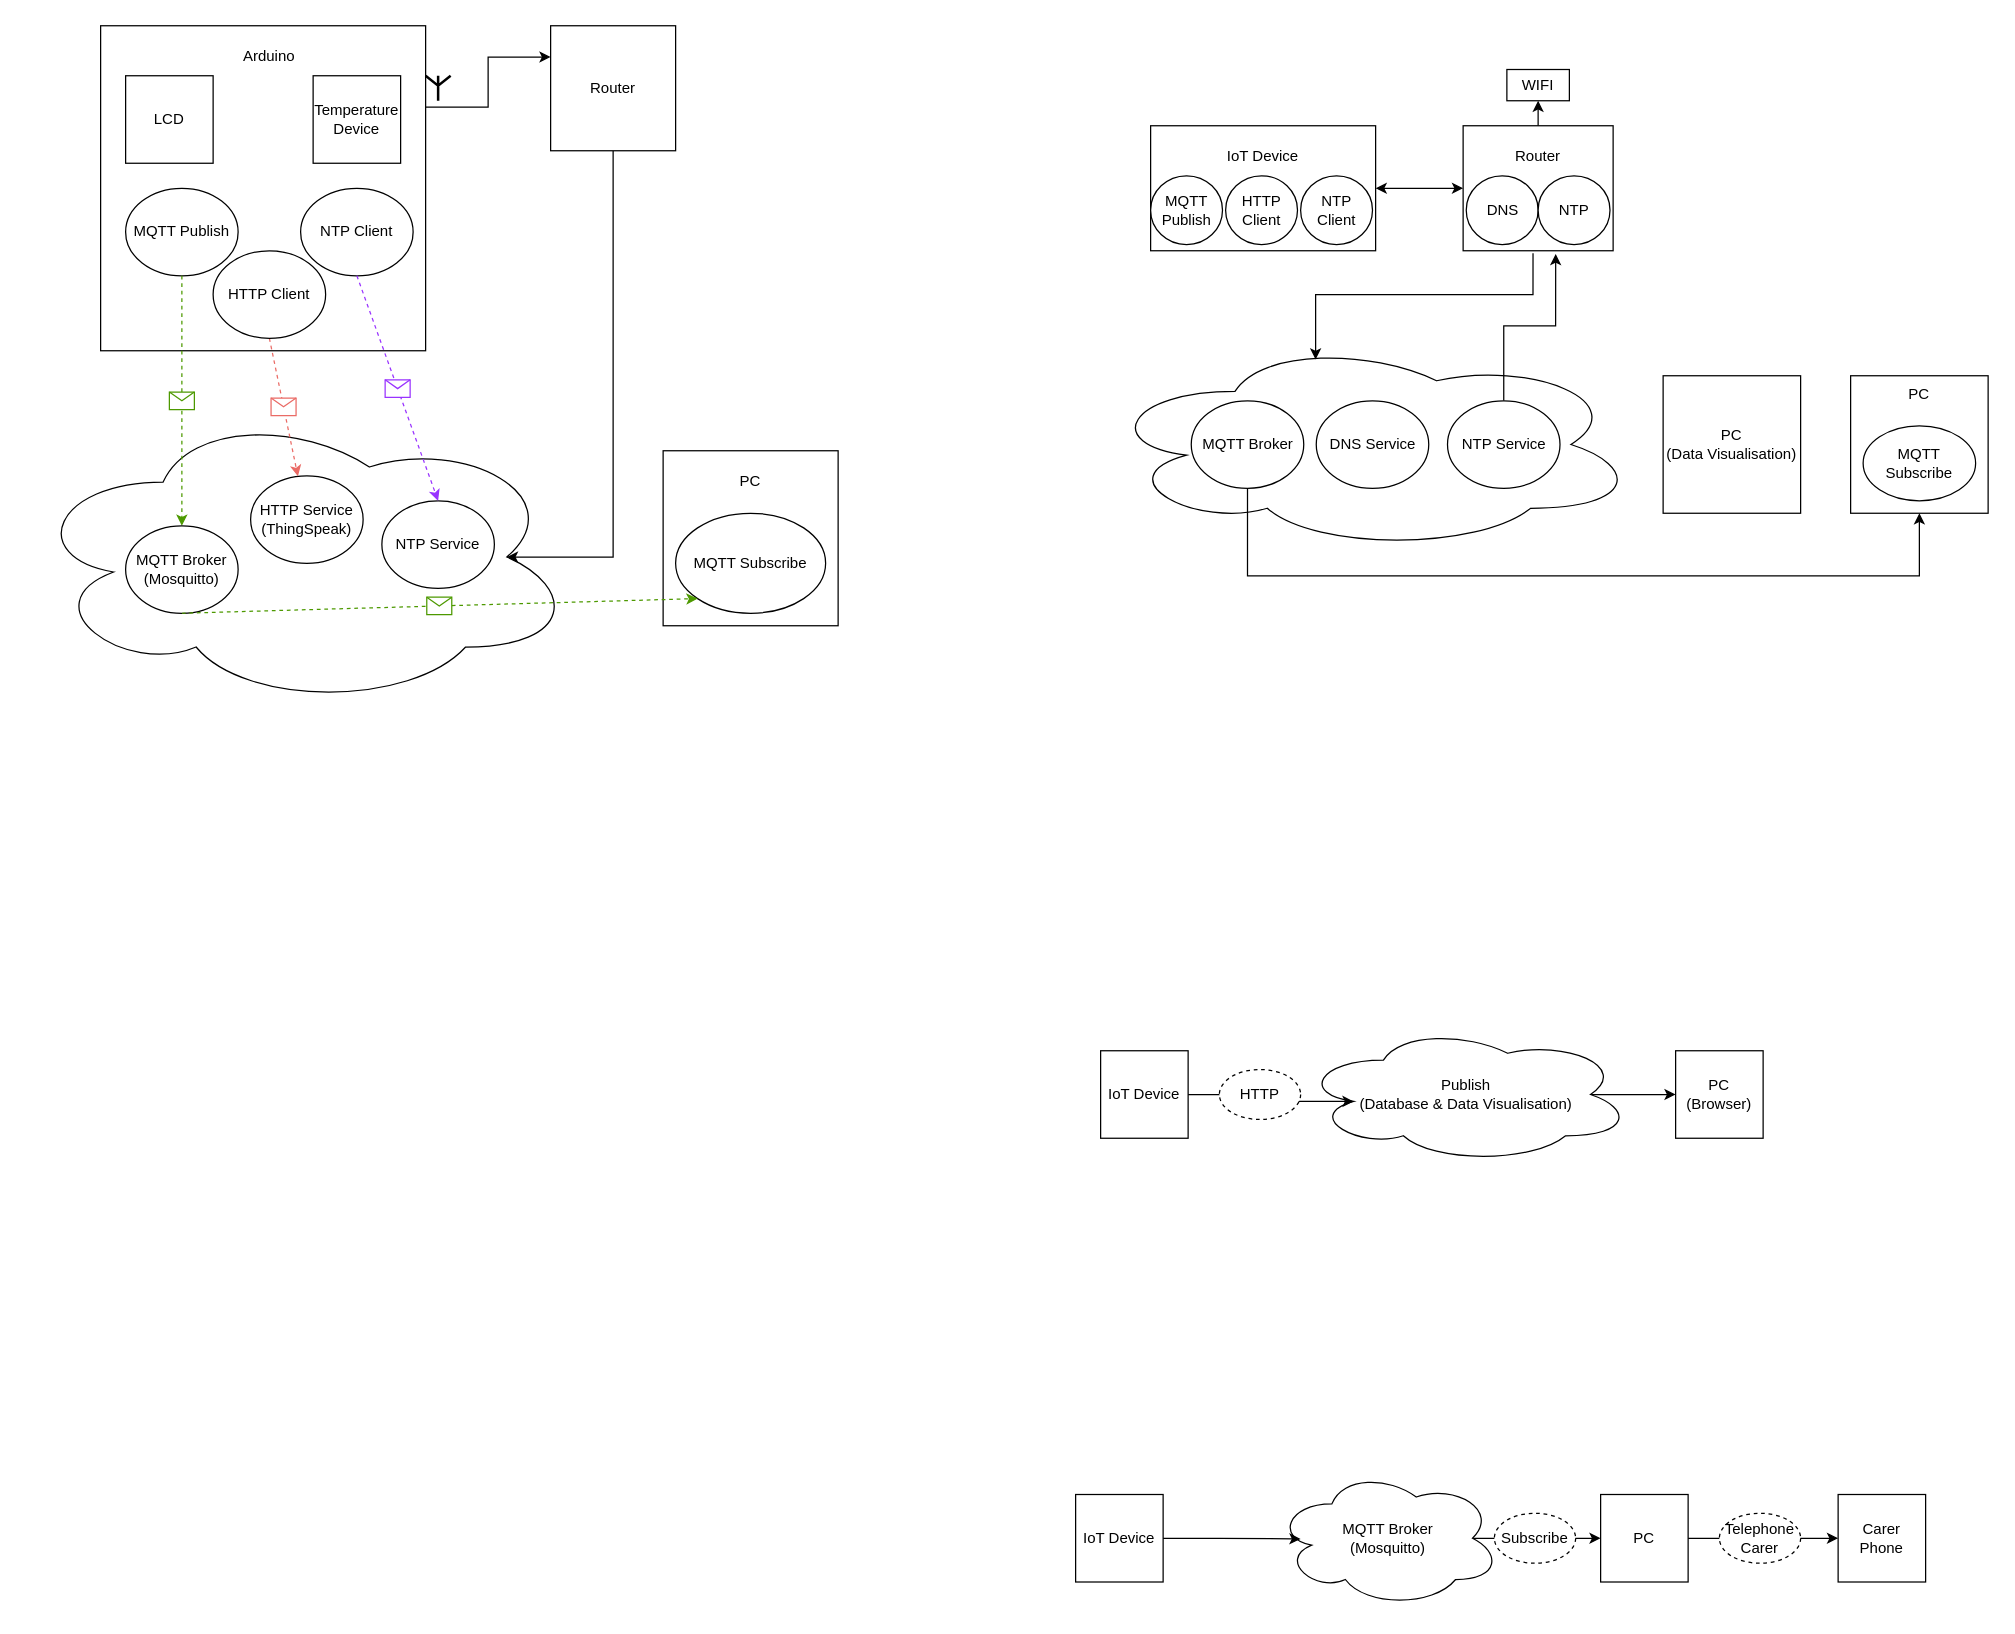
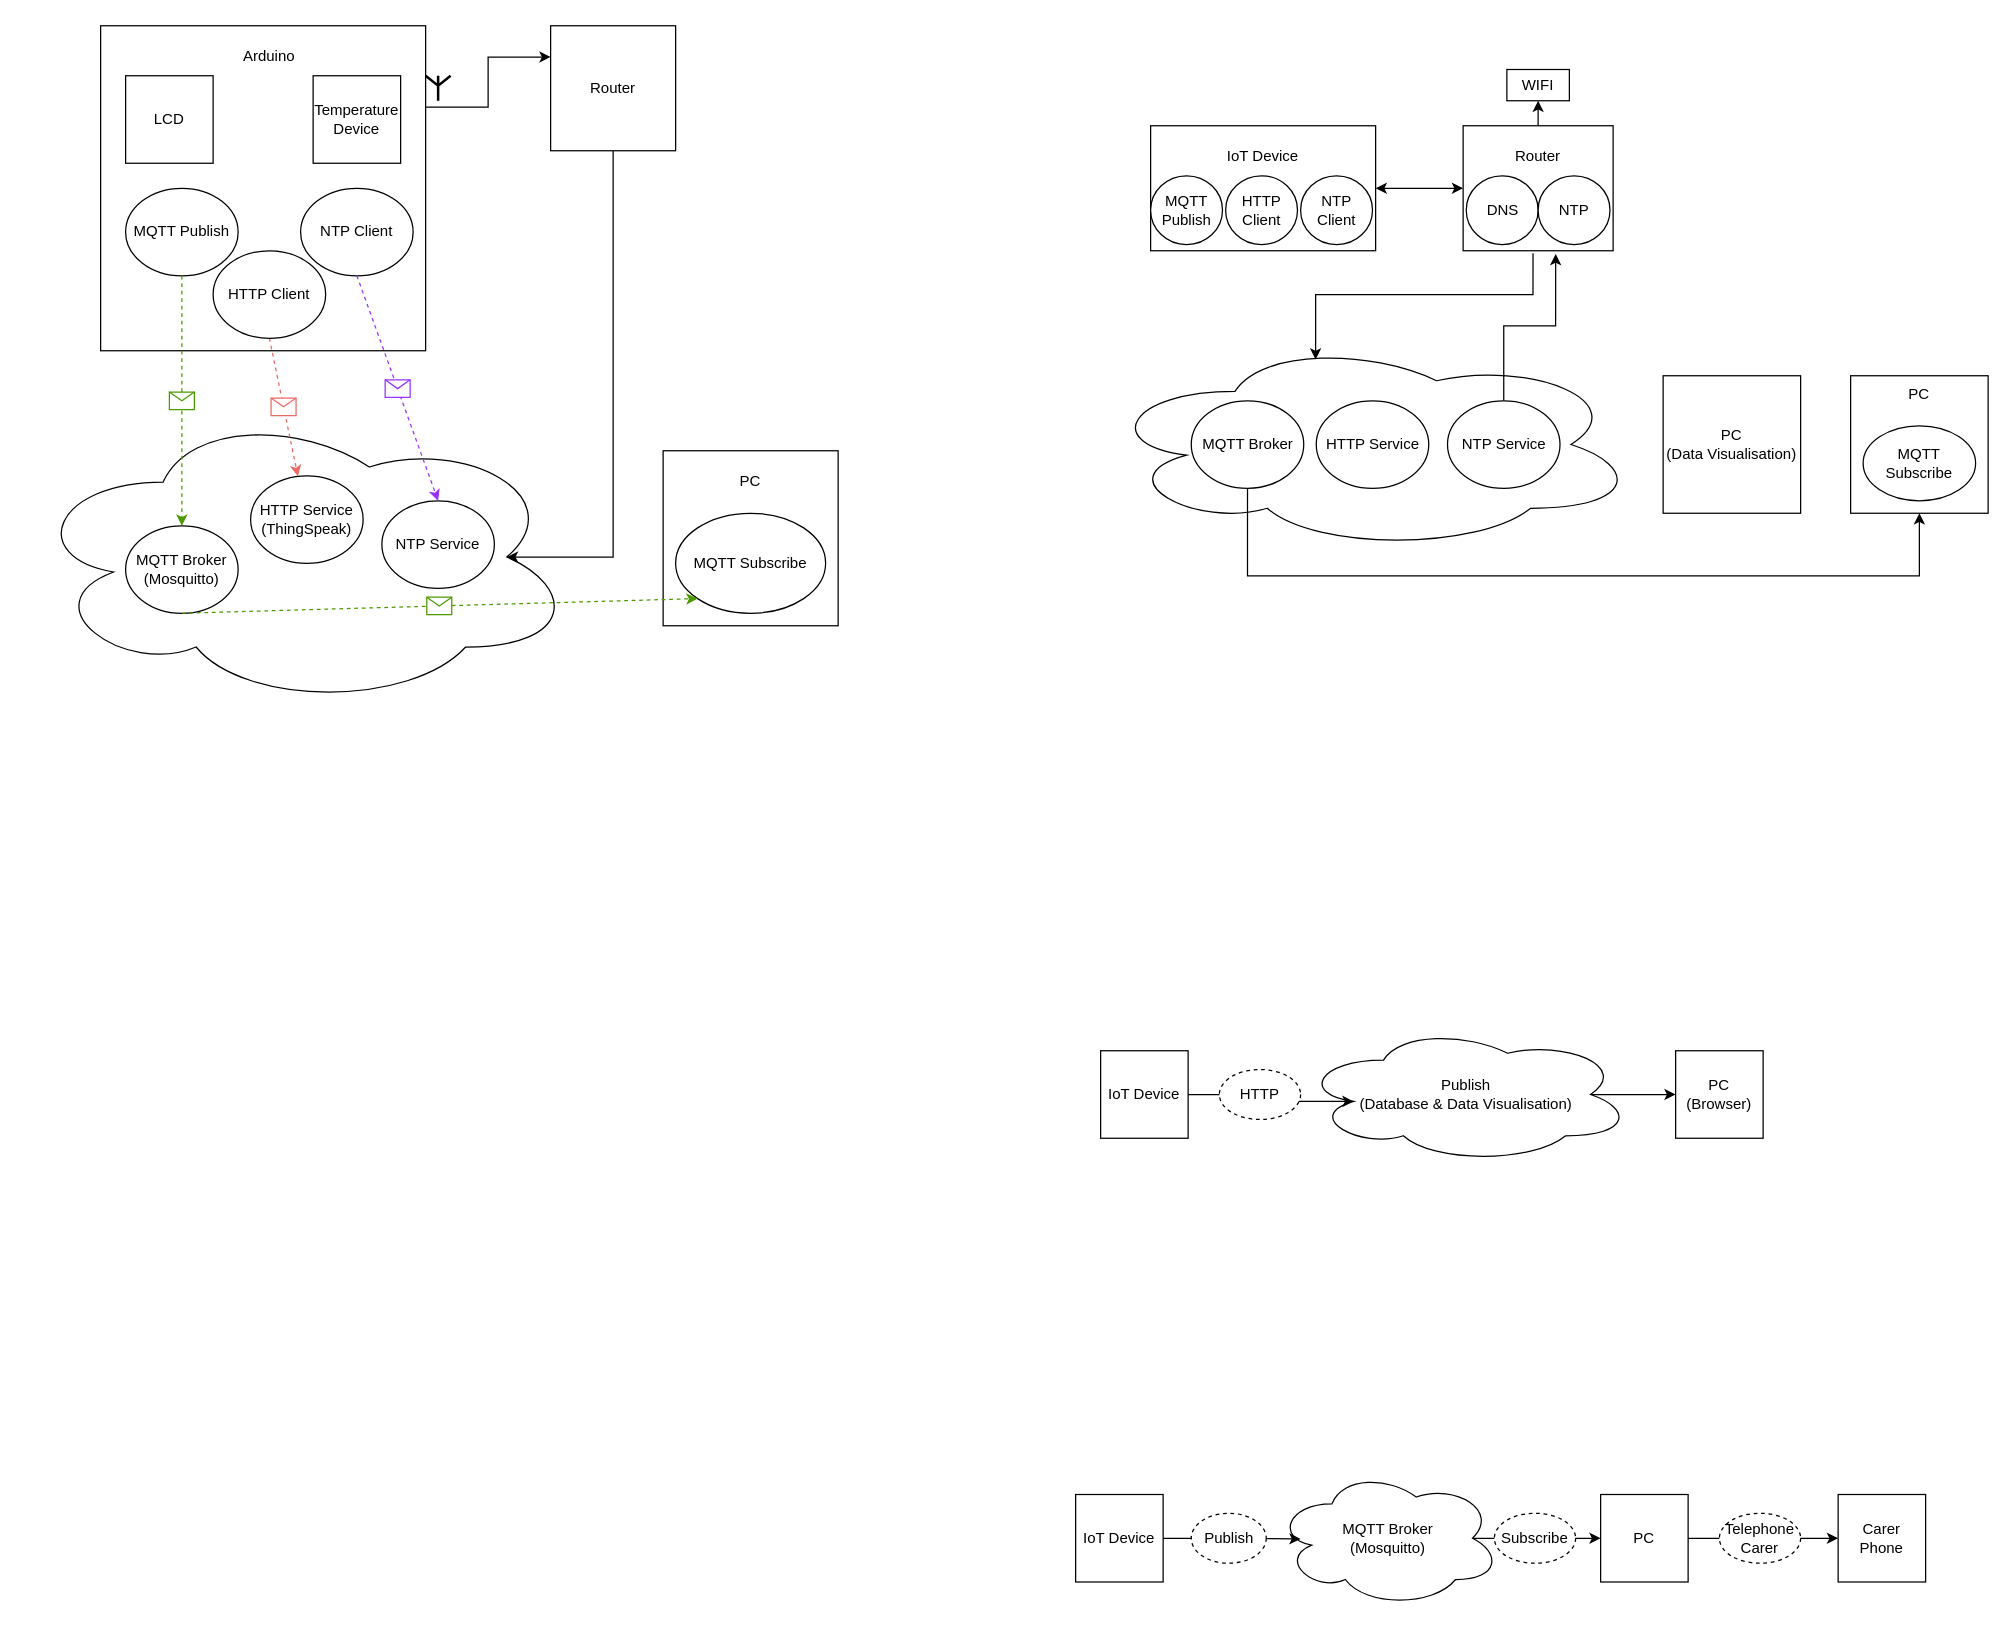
(1373, 444) -> (1373, 444)
none -> (1229, 1538)
